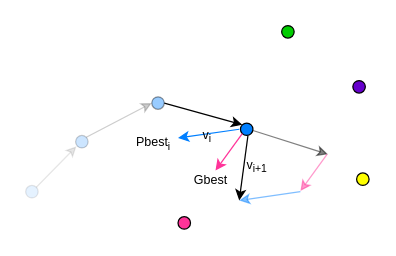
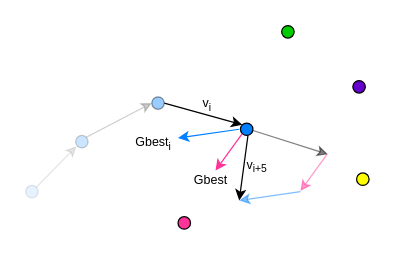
(206, 134) -> (206, 103)
(154, 142) -> (154, 142)
(258, 164) -> (258, 164)
